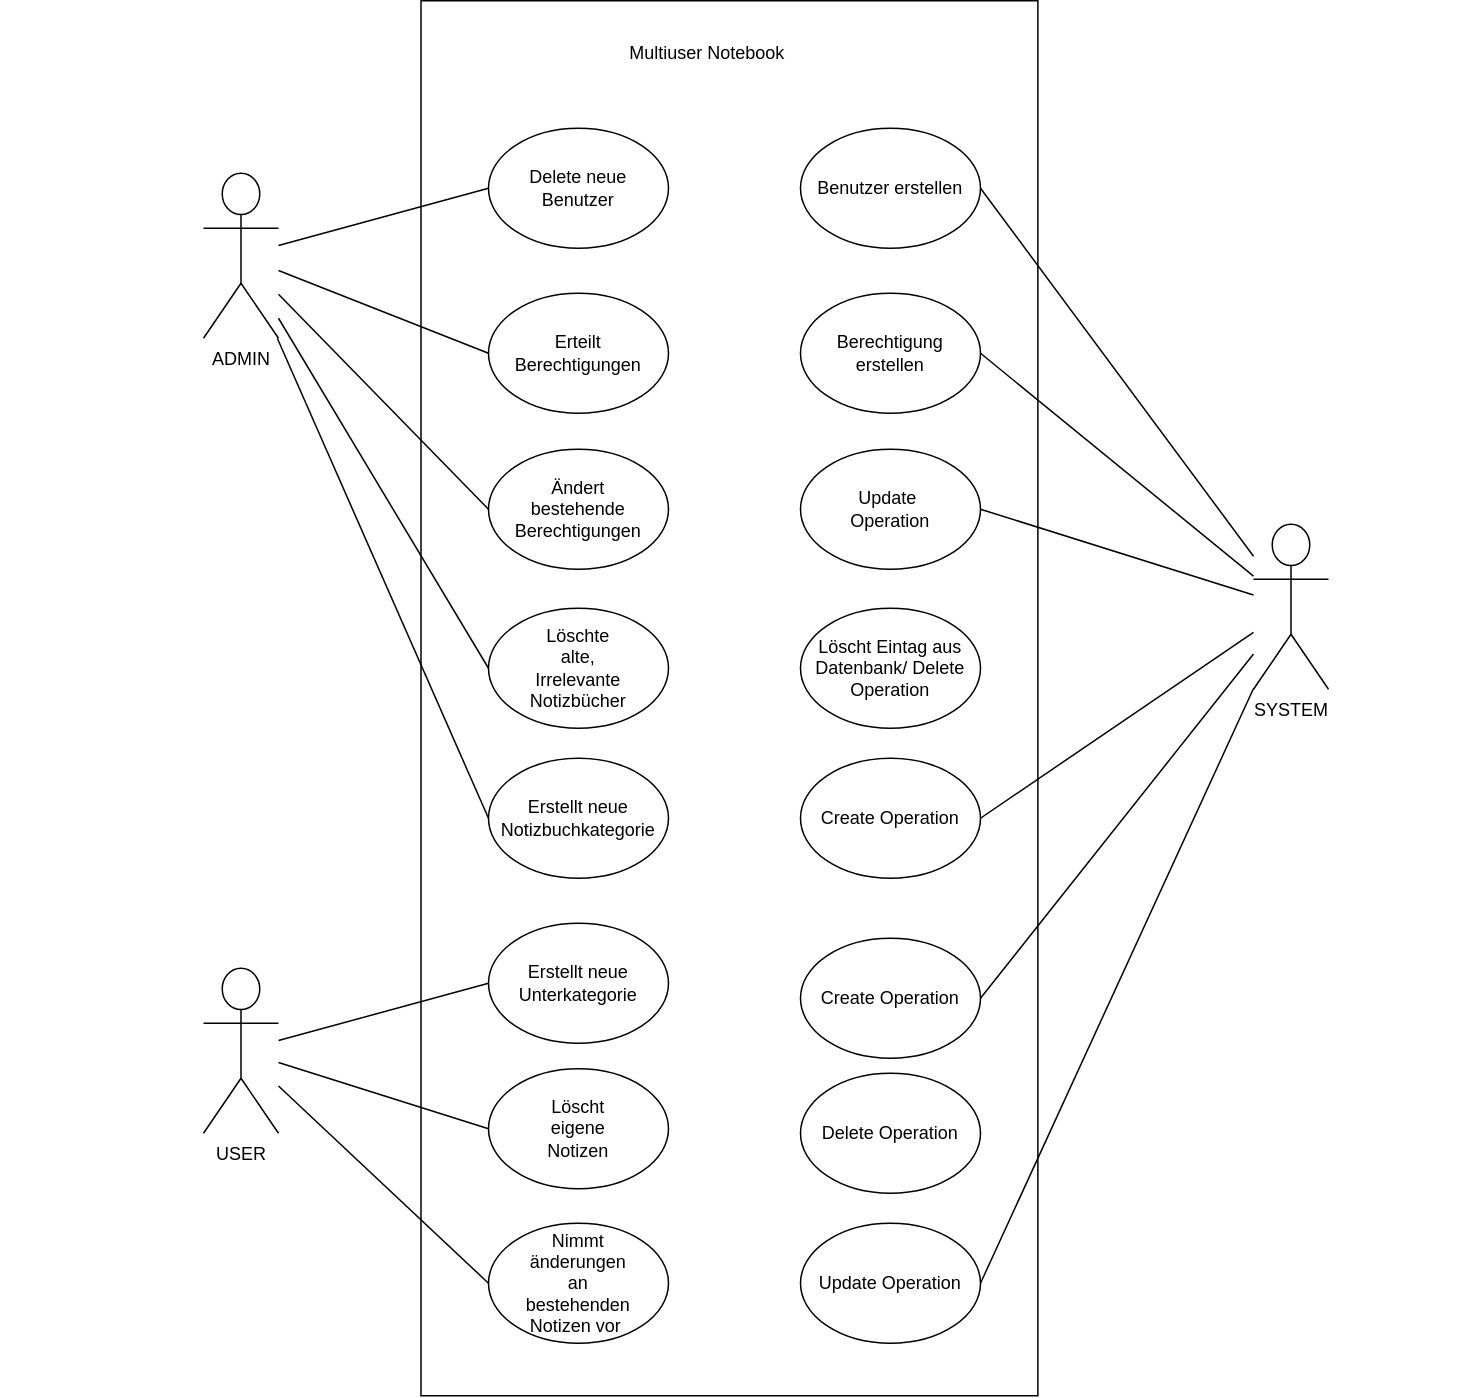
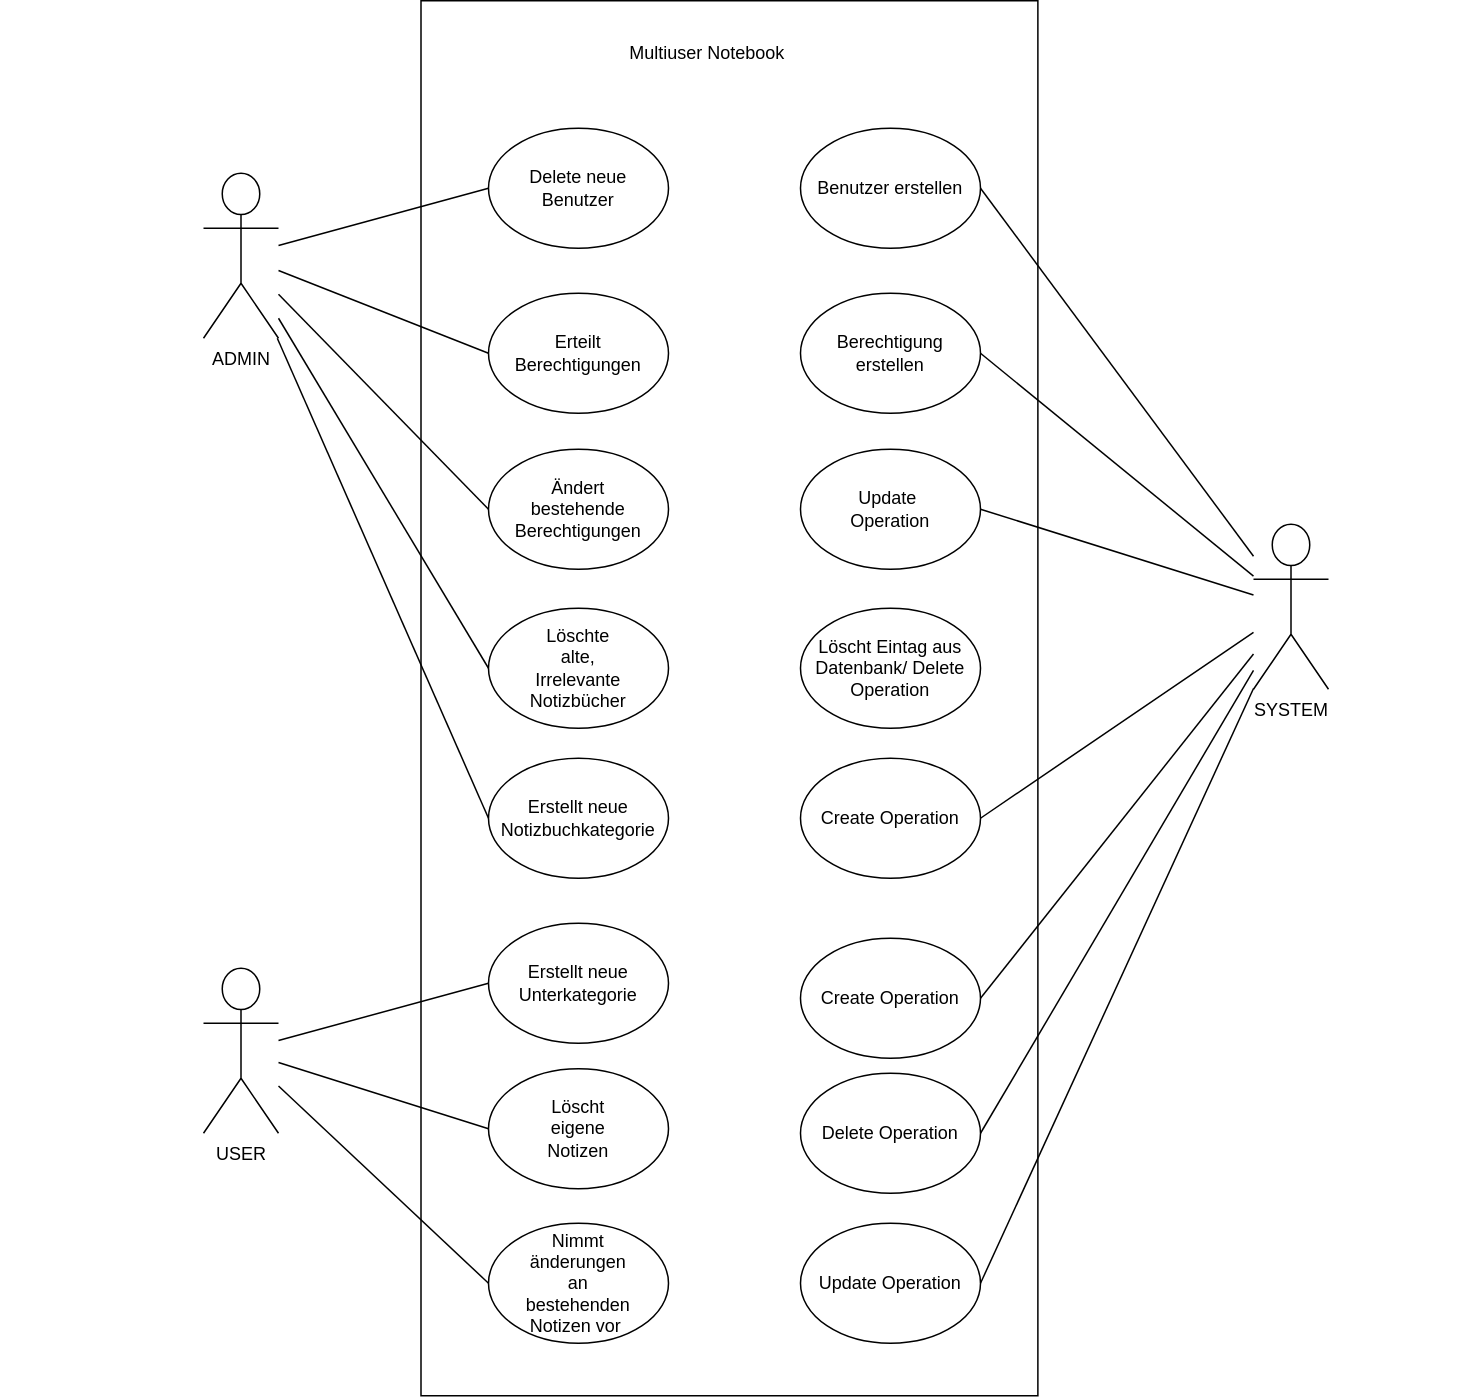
none -> (1116, 902)
